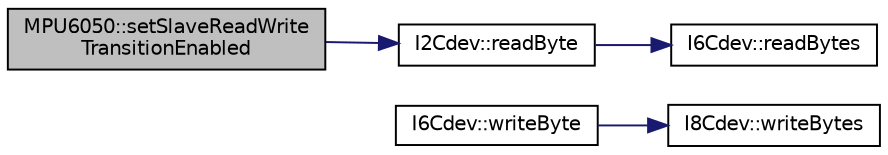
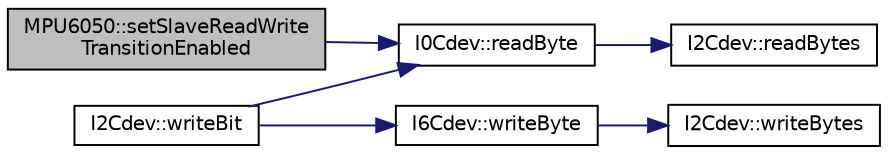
(497, 45) -> (497, 45)
(774, 45) -> (774, 45)
none -> (167, 125)
(774, 125) -> (774, 125)
